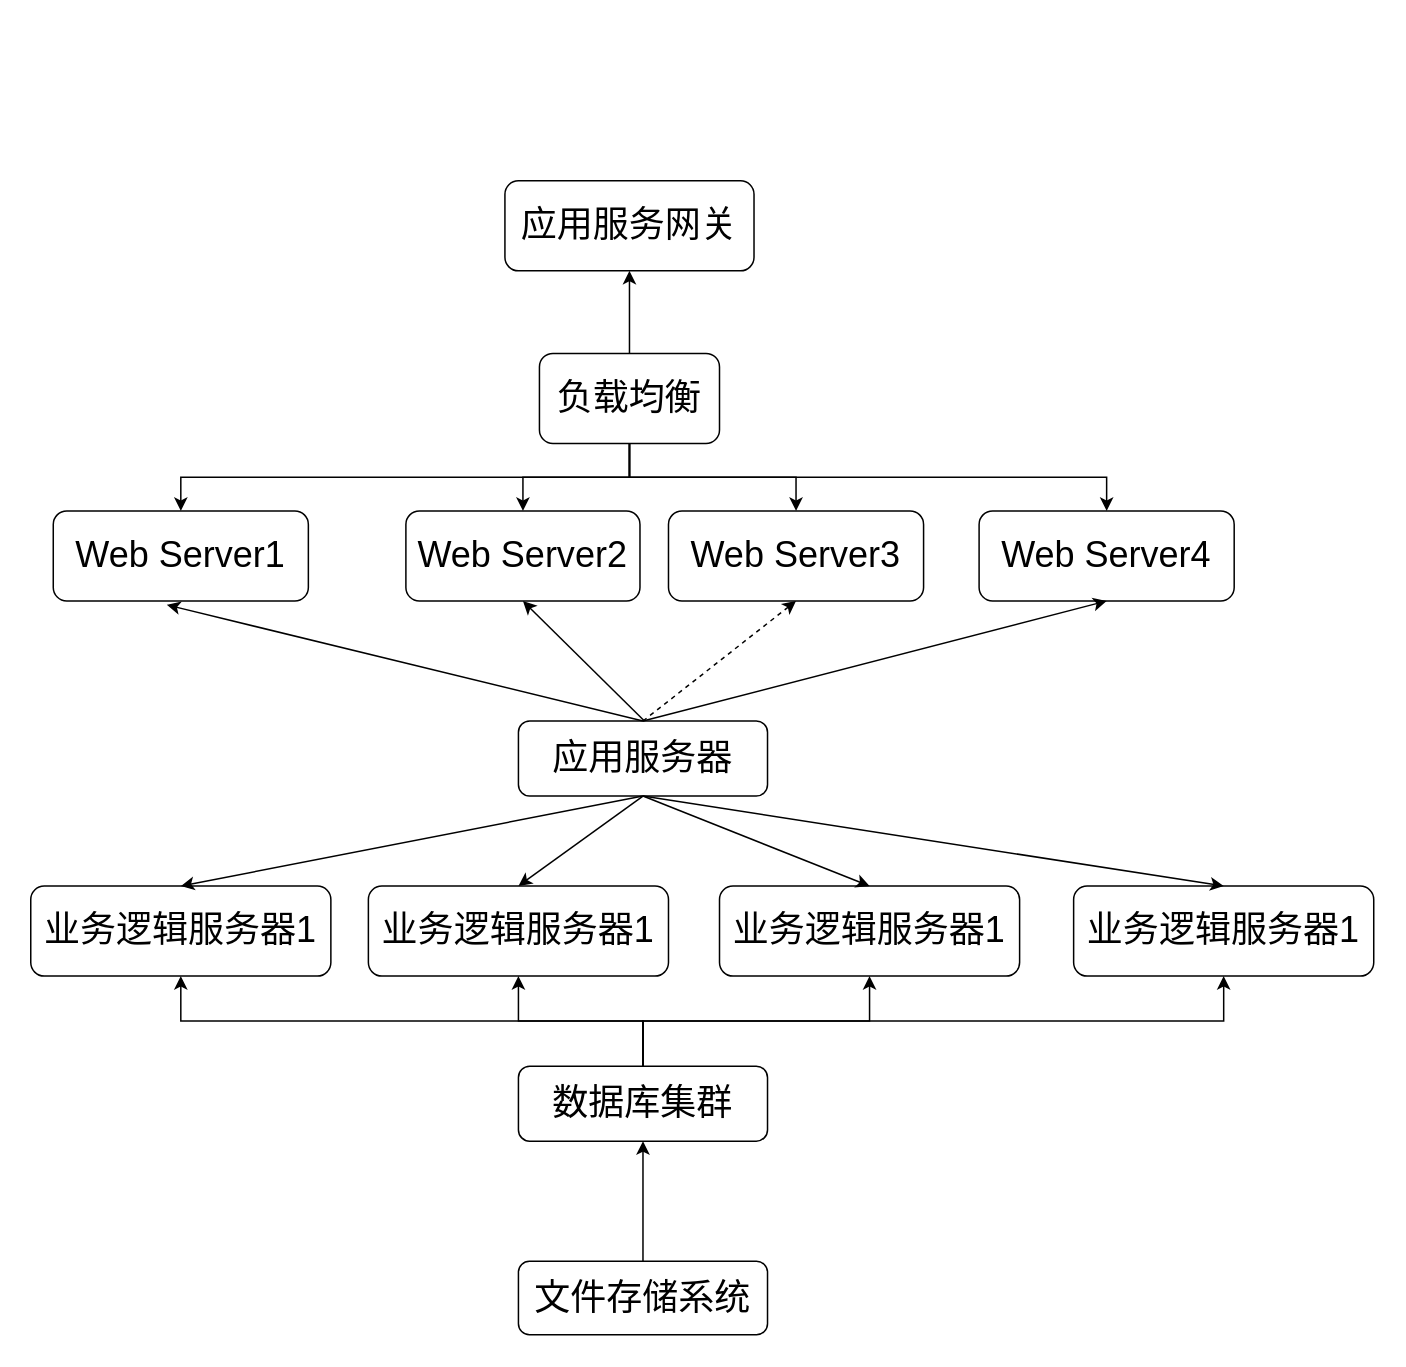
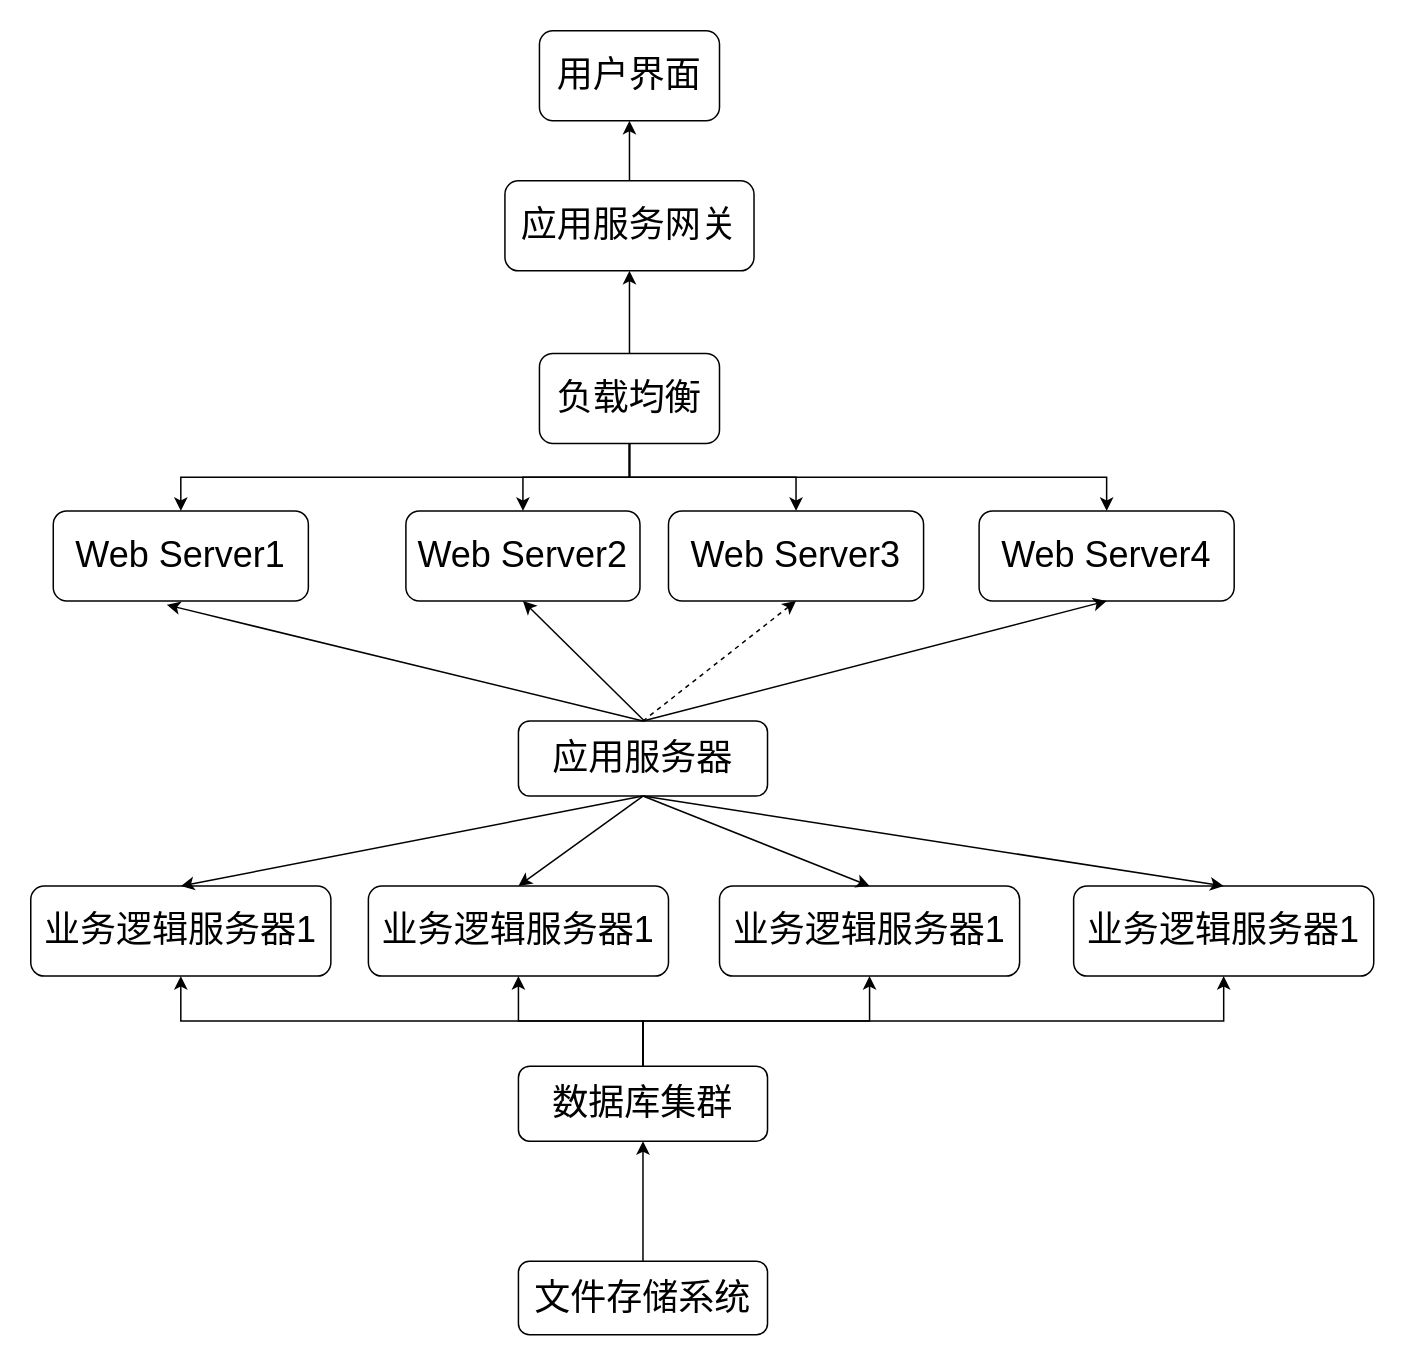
none -> (629, 76)
none -> (629, 156)
